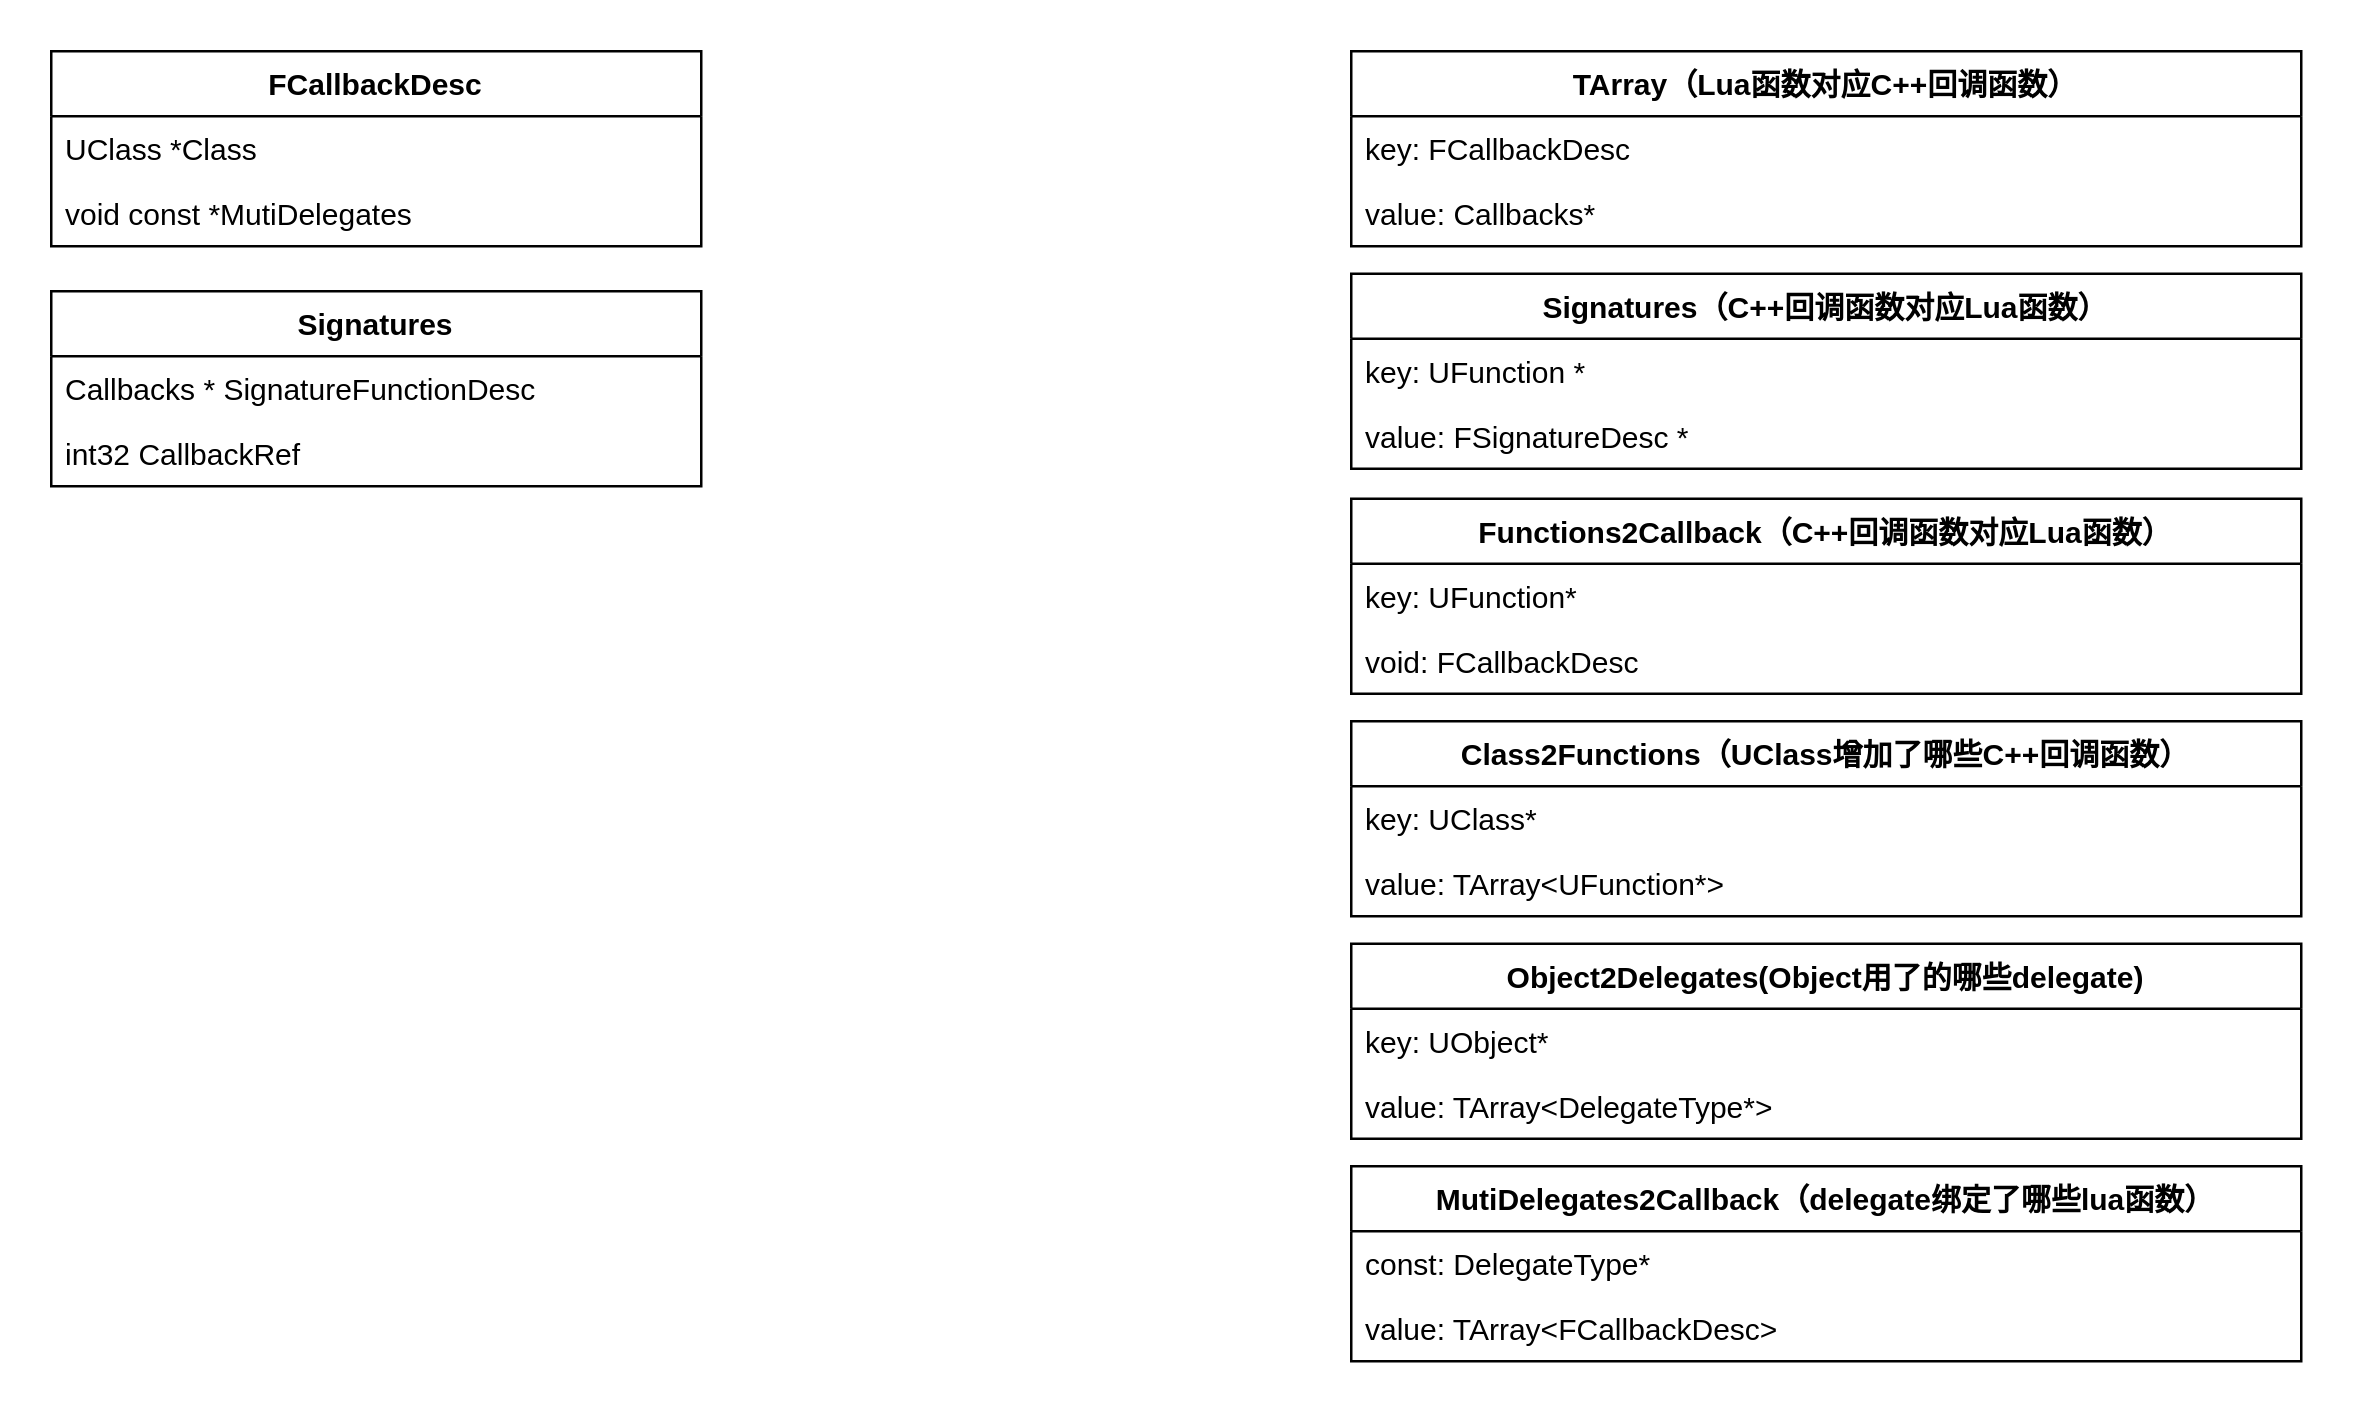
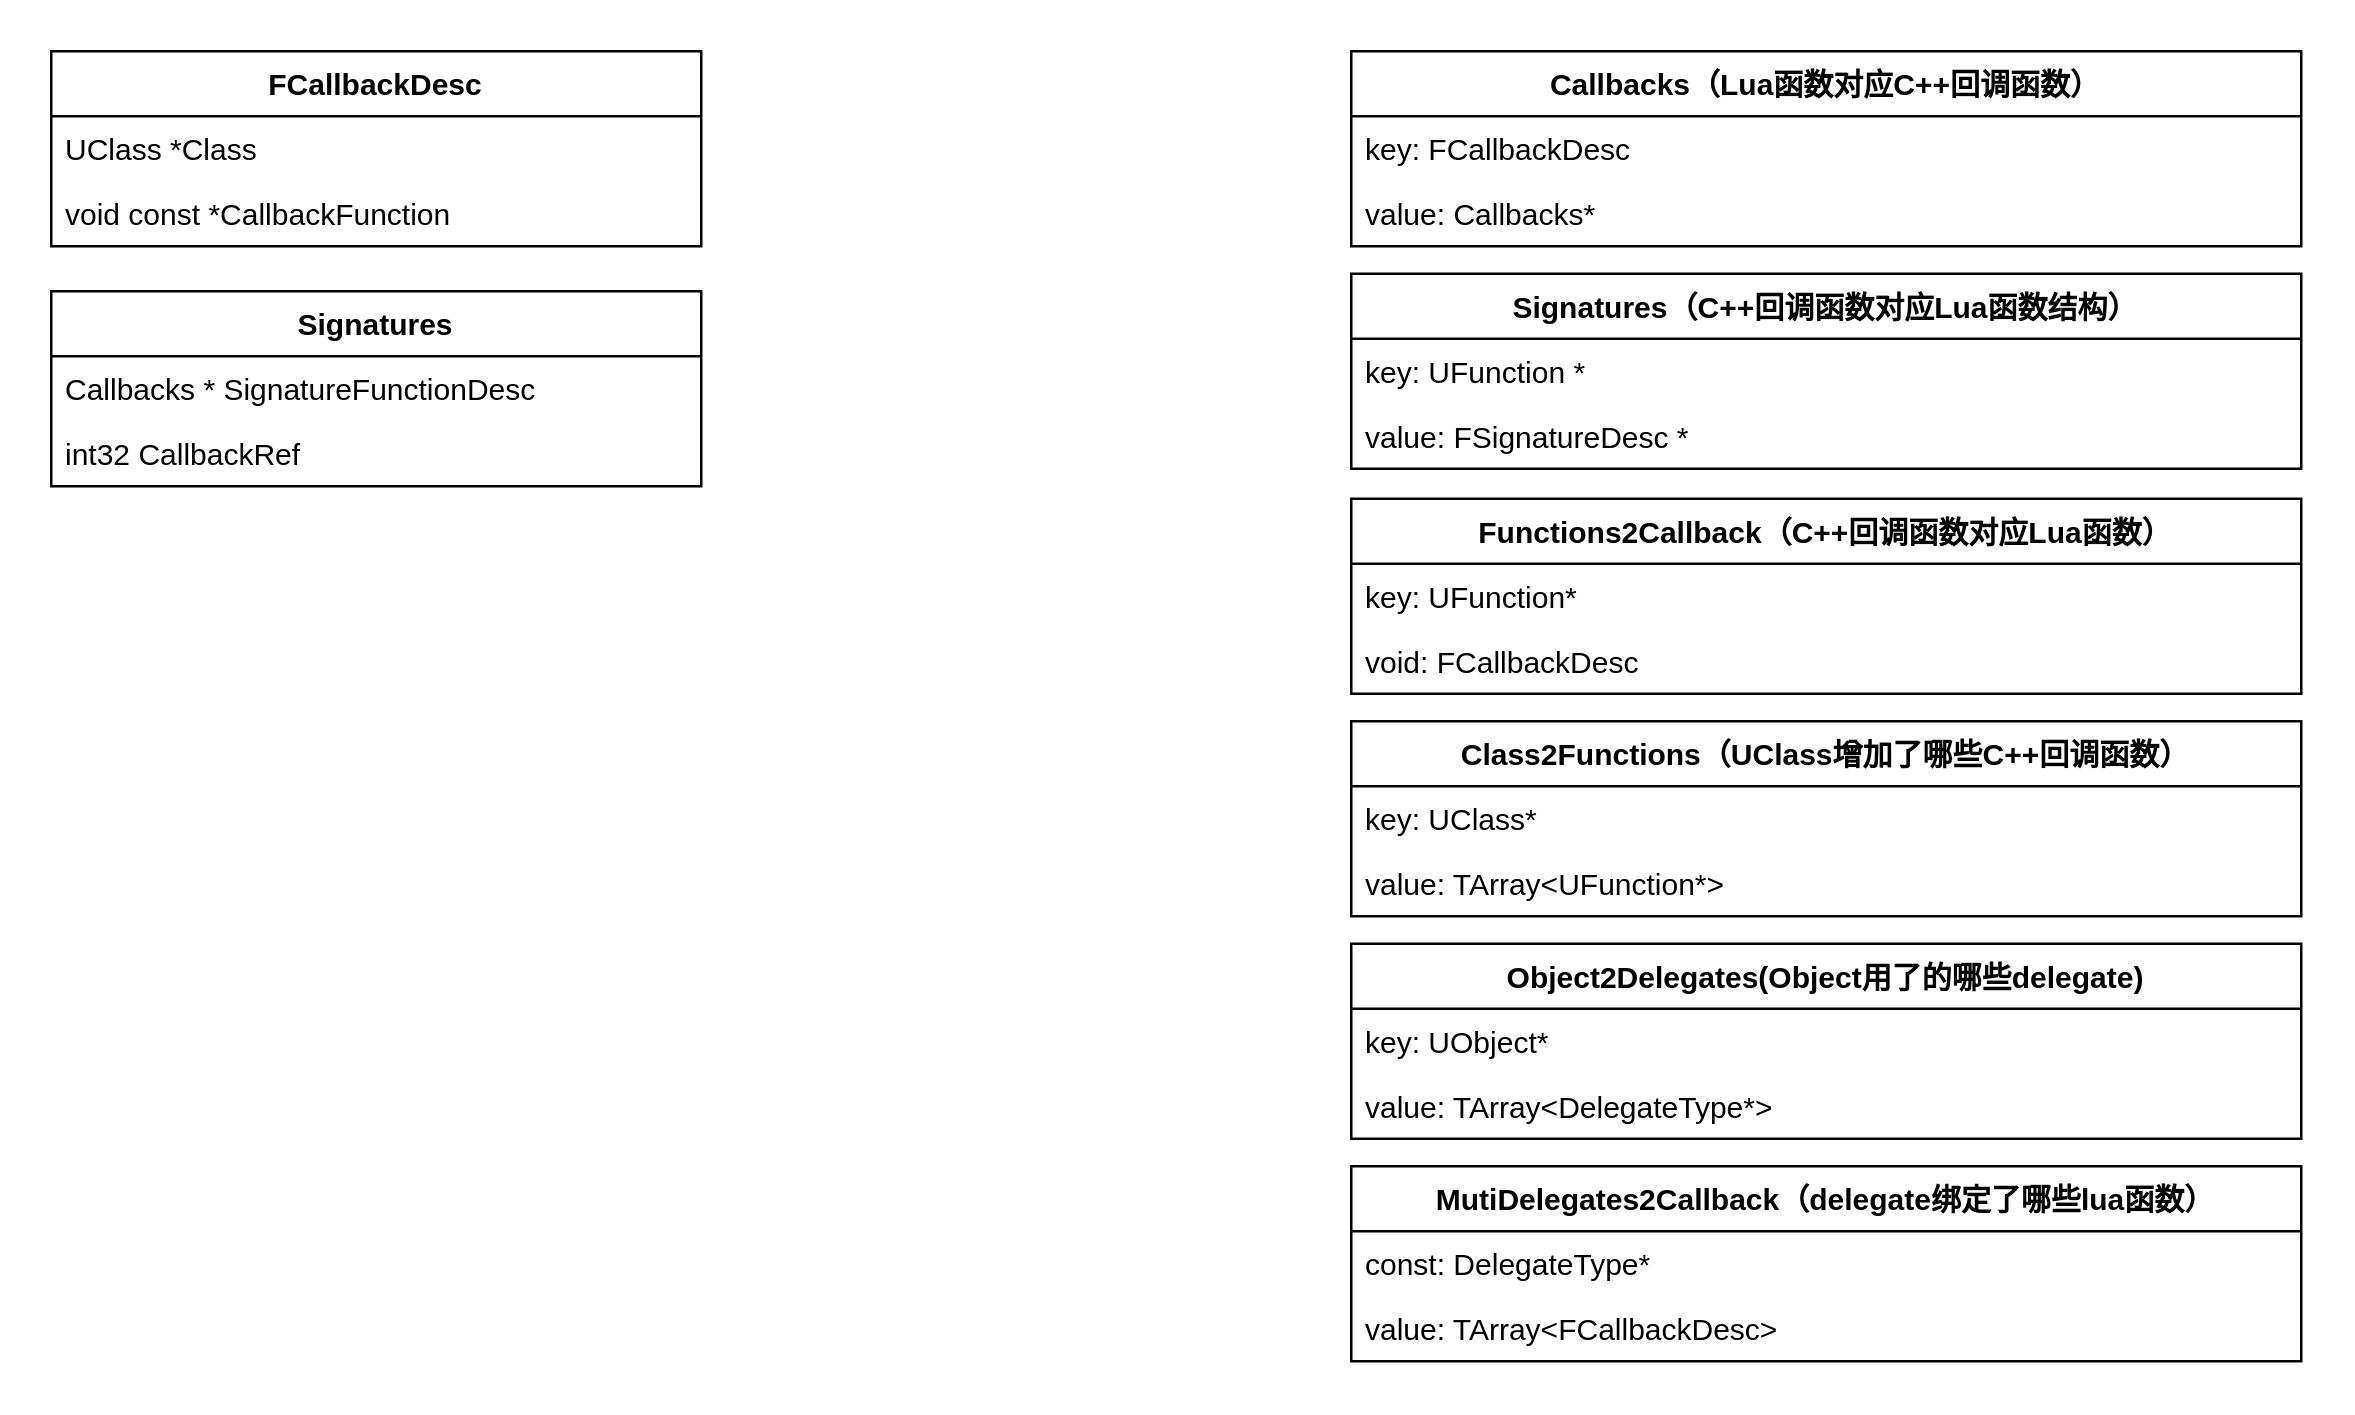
(1825, 85) -> (1825, 85)
(256, 215) -> (277, 215)
(1825, 308) -> (1825, 308)
